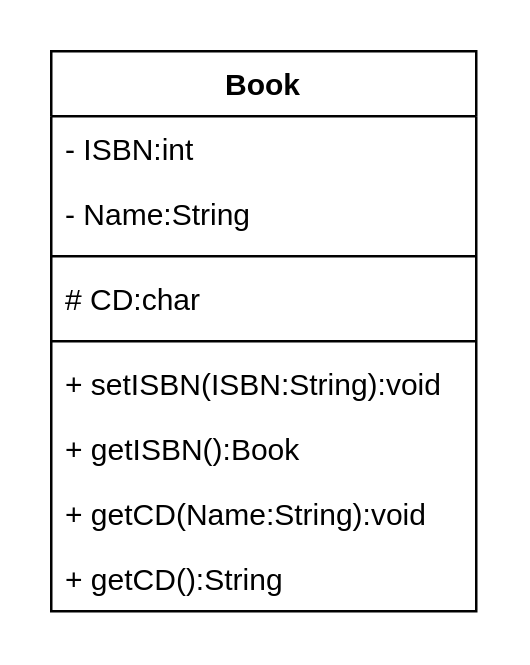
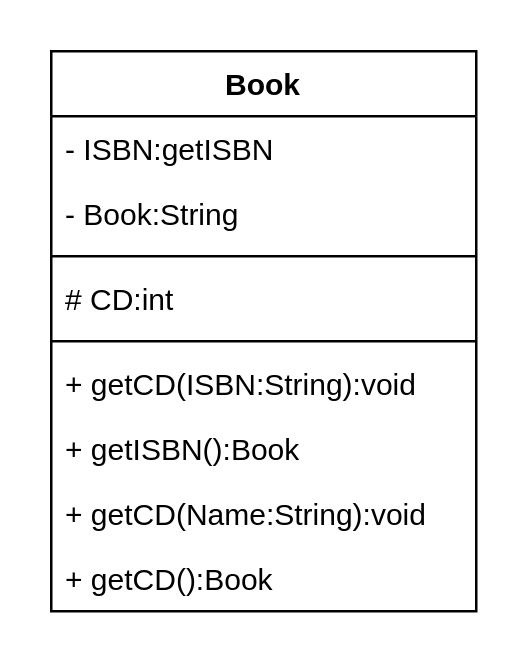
(137, 150) -> (175, 150)
(163, 215) -> (163, 215)
(133, 300) -> (121, 300)
(272, 385) -> (256, 385)
(188, 580) -> (175, 580)
